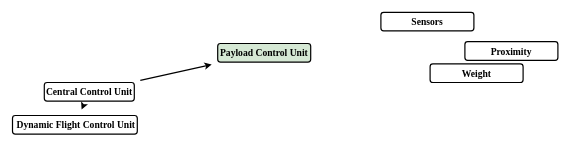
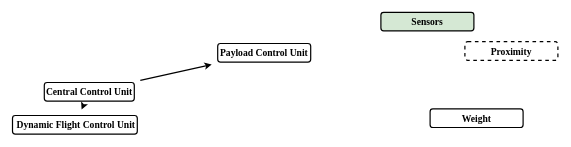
(427, 22) -> (427, 22)
(511, 51) -> (511, 51)
(264, 53) -> (264, 53)
(476, 73) -> (476, 118)
